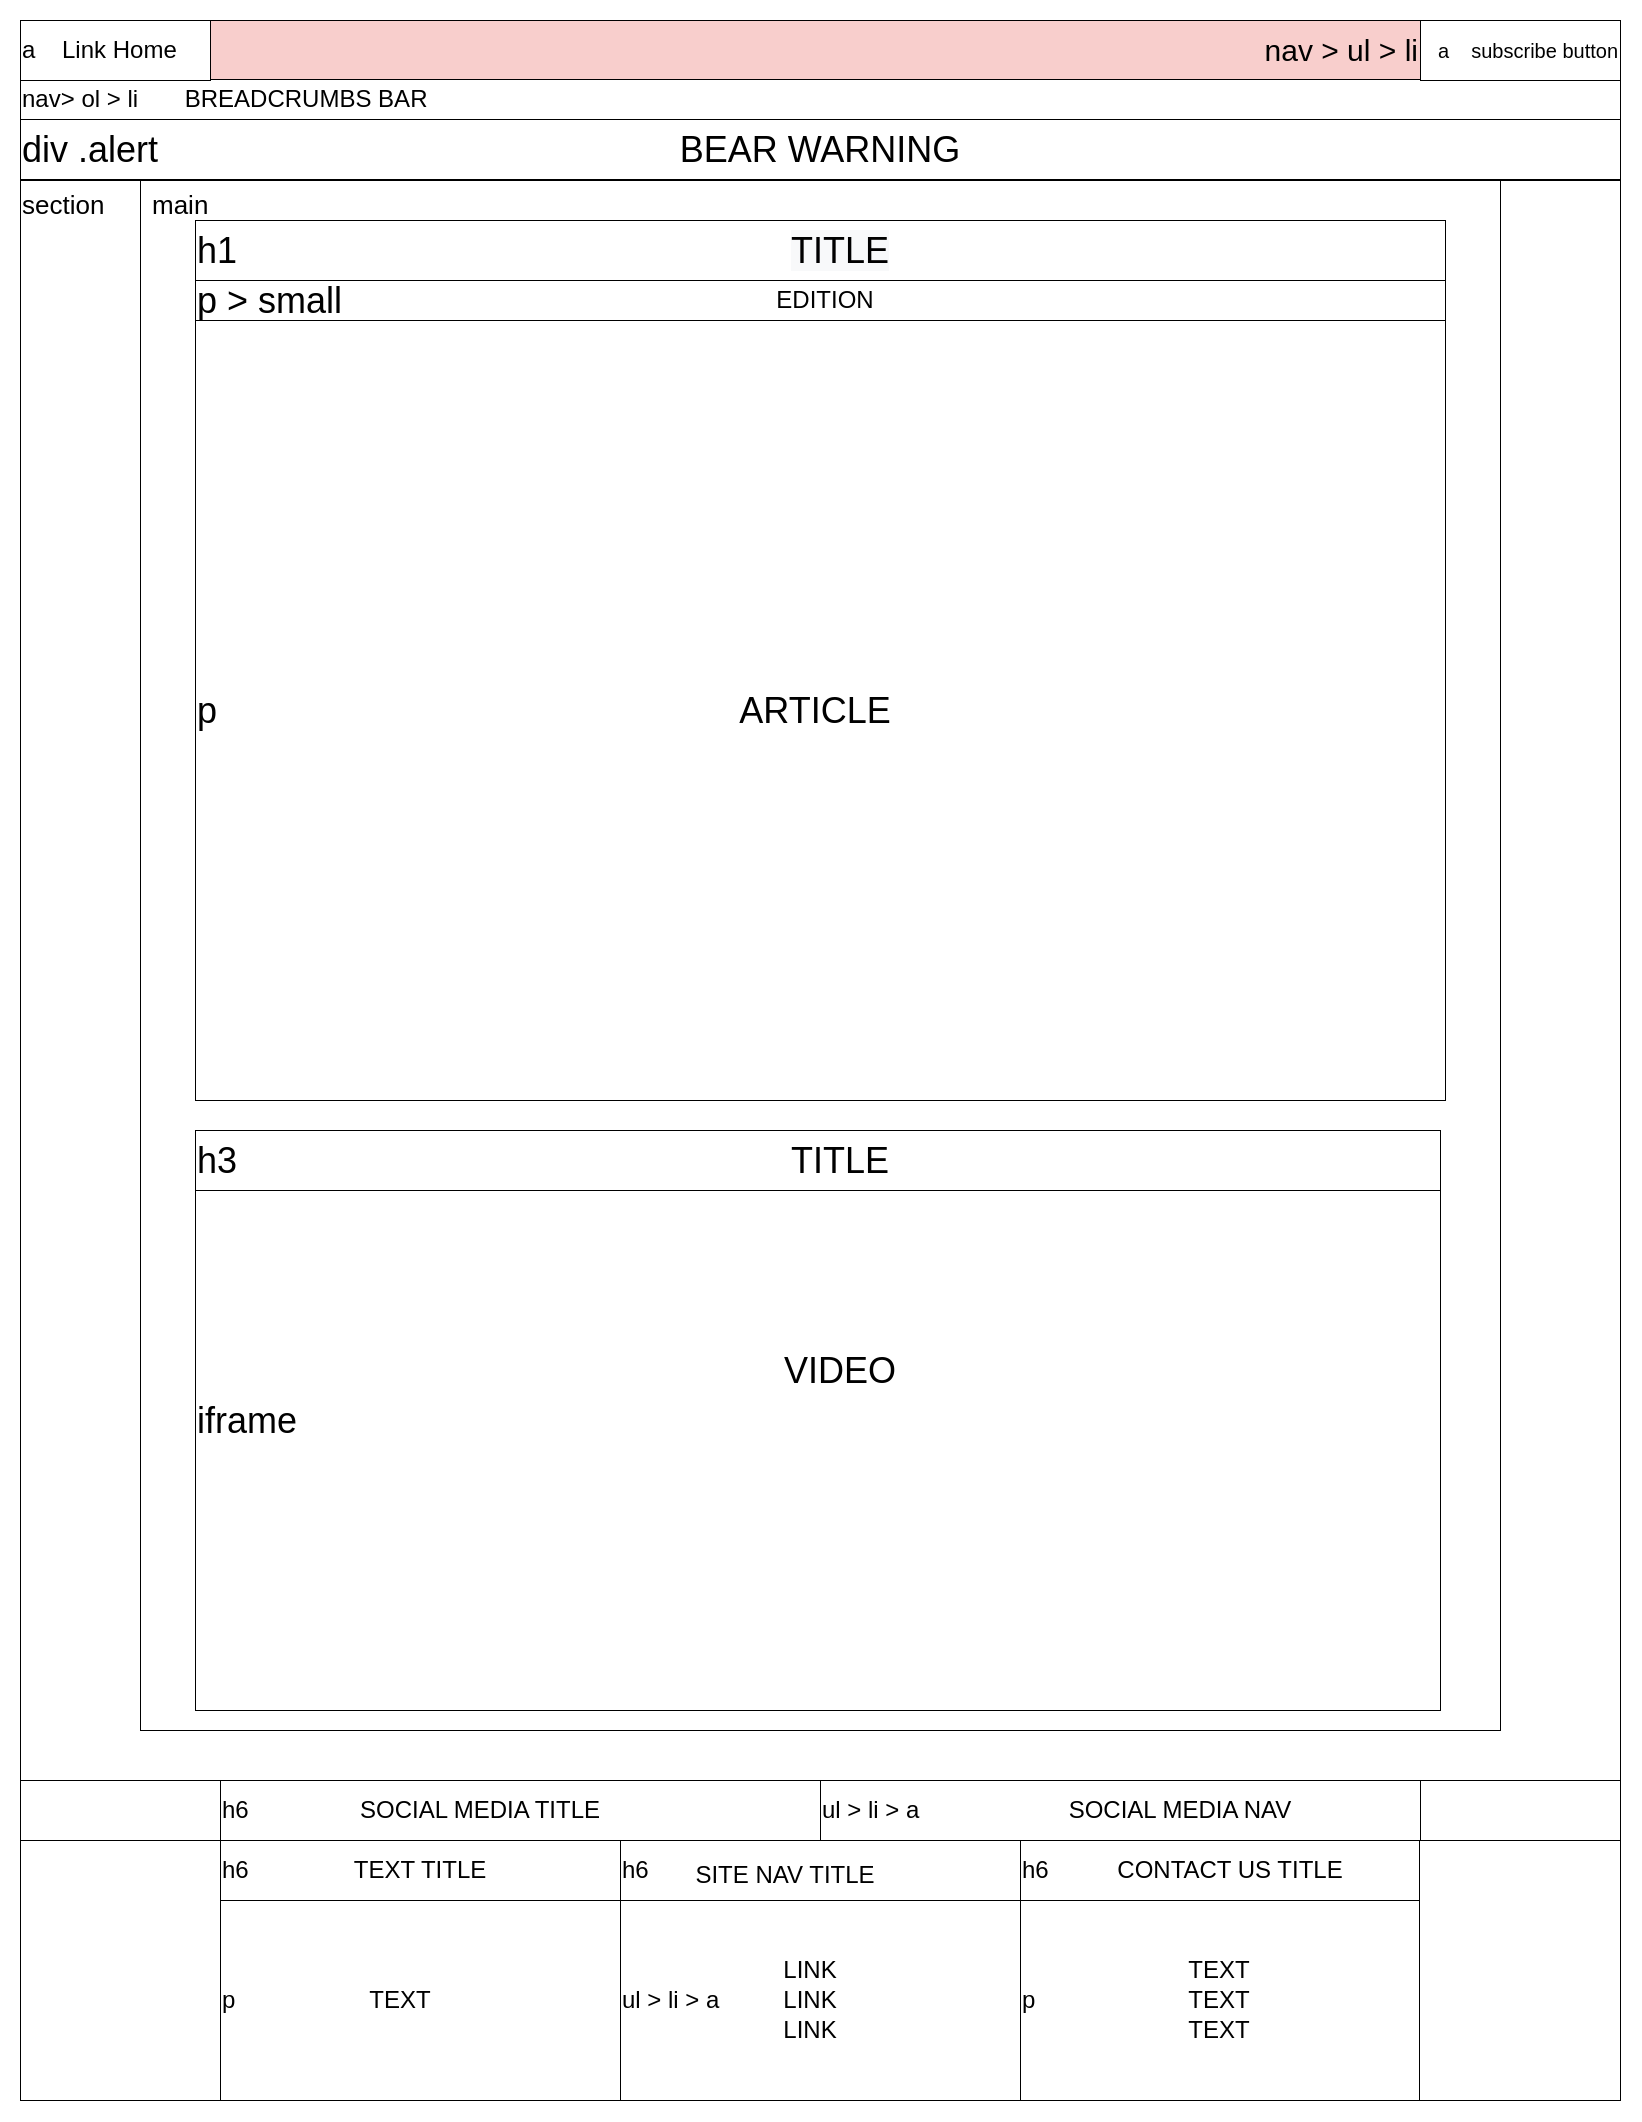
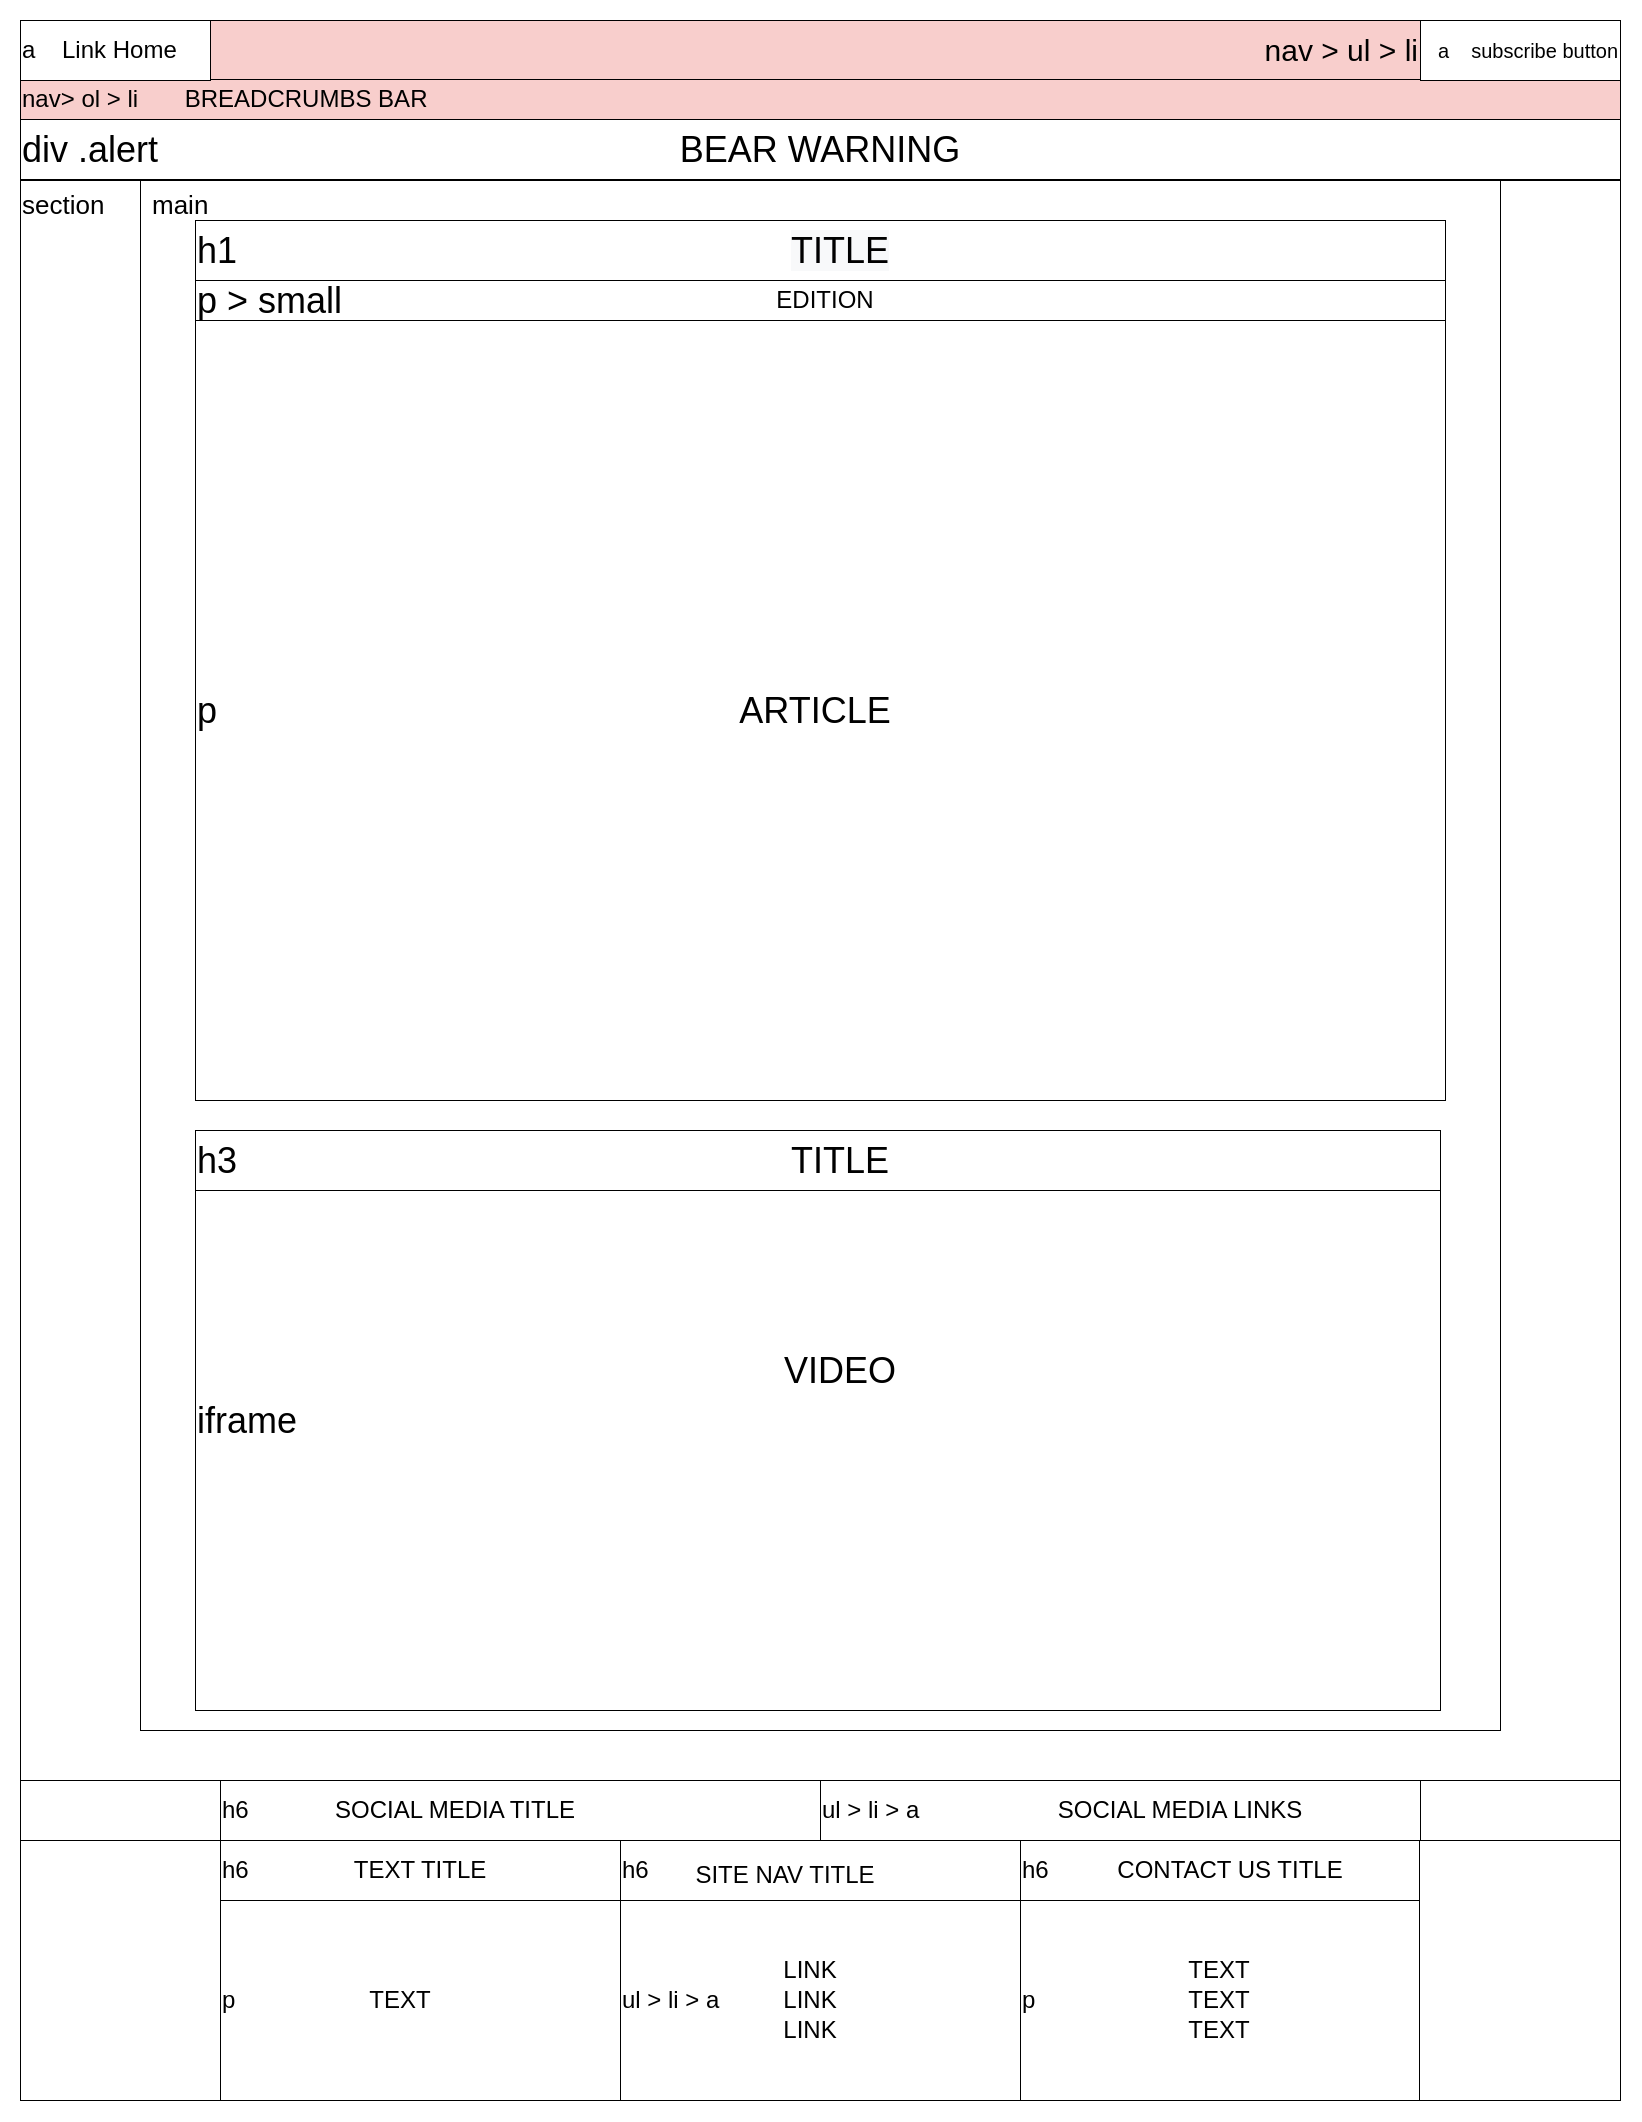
(821, 100) -> (821, 100)
(481, 1811) -> (456, 1811)
(1181, 1811) -> (1181, 1811)
